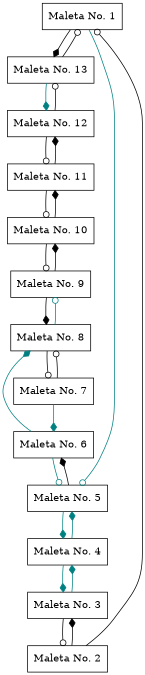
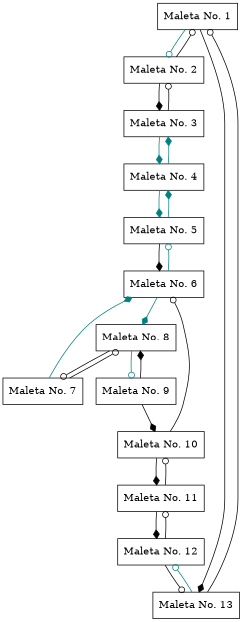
(46, 92) -> (185, 581)
(46, 255) -> (189, 368)
(115, 257) -> (178, 41)
